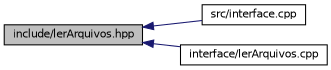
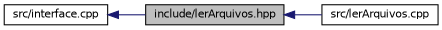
(178, 23) -> (132, 15)
(254, 55) -> (380, 15)
